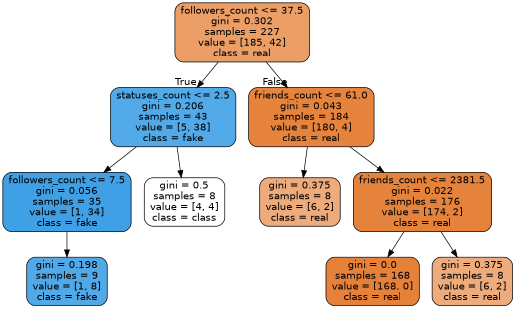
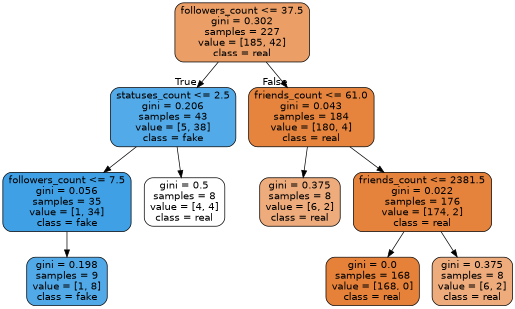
(185, 202) -> (185, 202)
